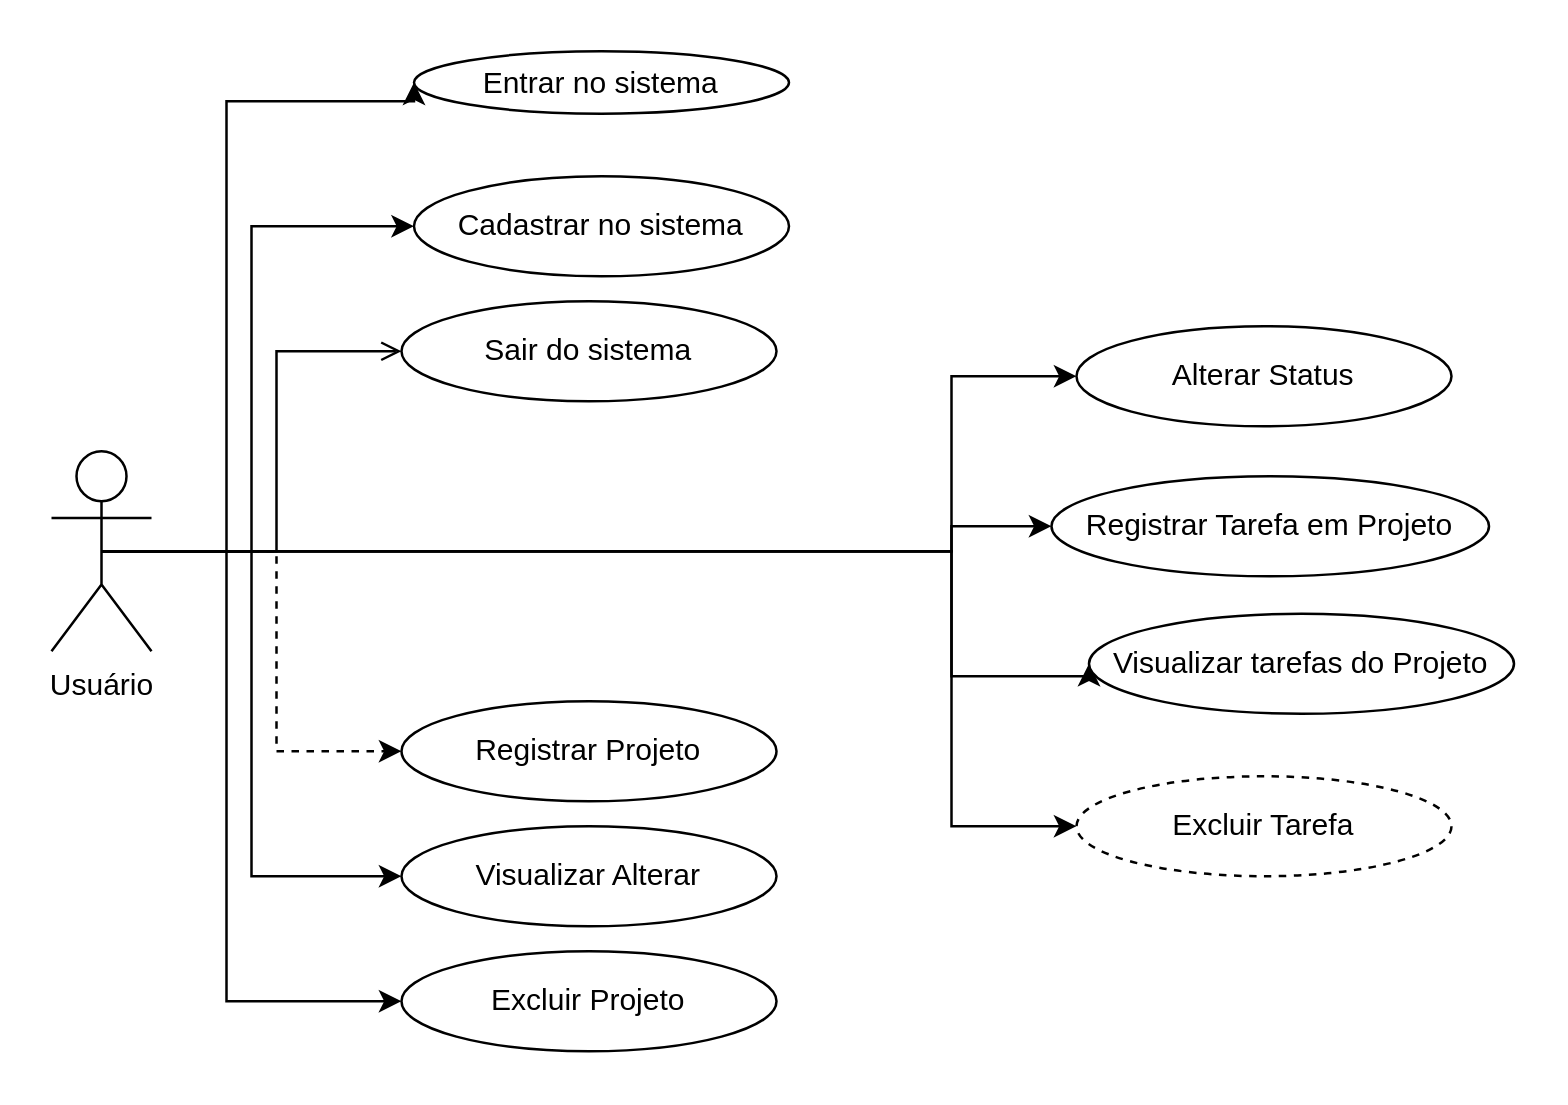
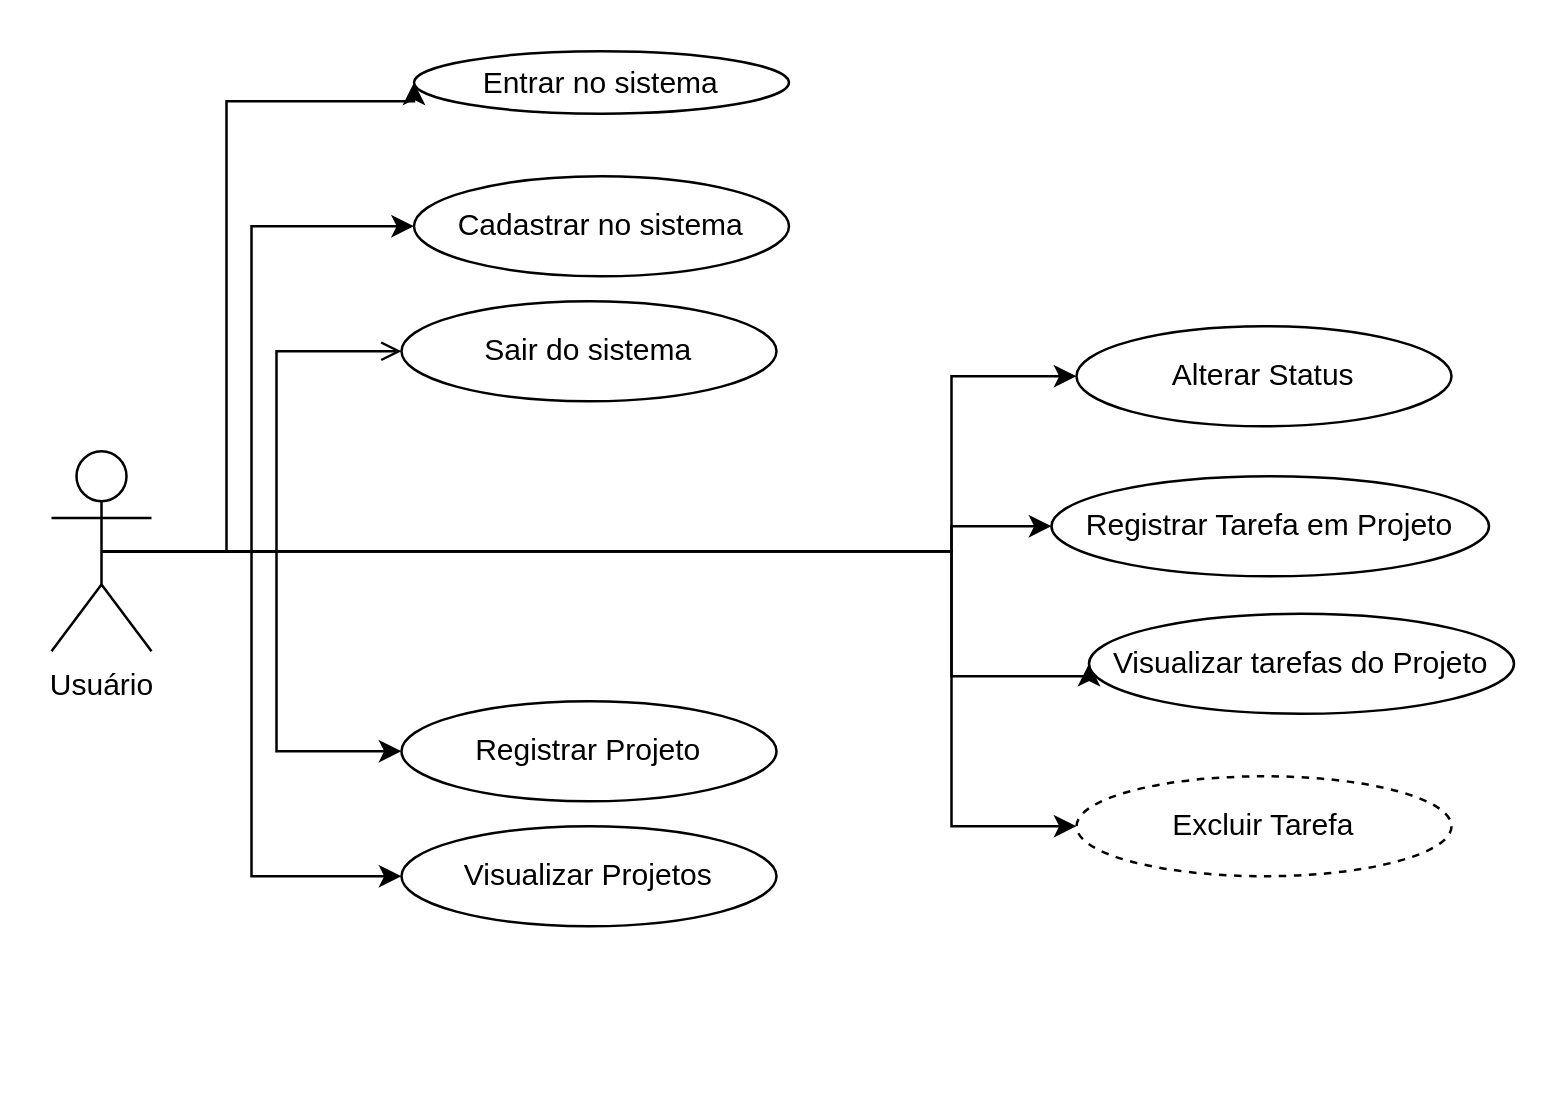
(276, 706) -> (276, 706)
(226, 858) -> none
(589, 876) -> (589, 876)
(589, 1001) -> none
